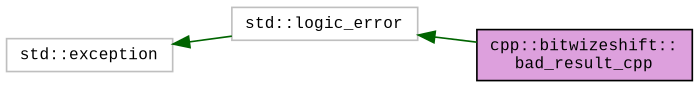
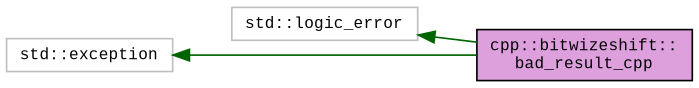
(211, 39) -> (333, 55)
